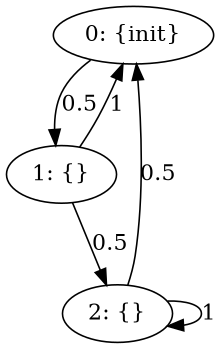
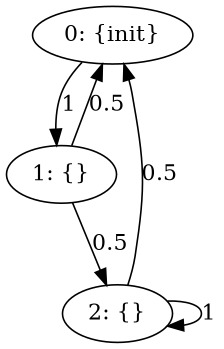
(80, 105) -> (70, 105)
(118, 105) -> (107, 105)
